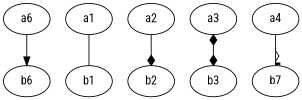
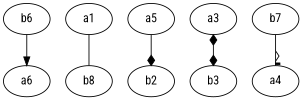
(151, 19) -> (151, 19)
(276, 43) -> (276, 43)
(27, 46) -> (27, 46)
(89, 81) -> (89, 81)
